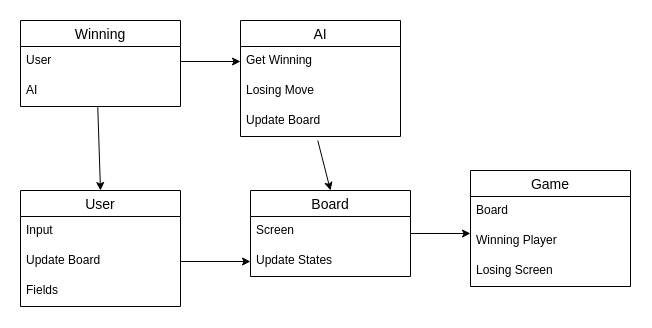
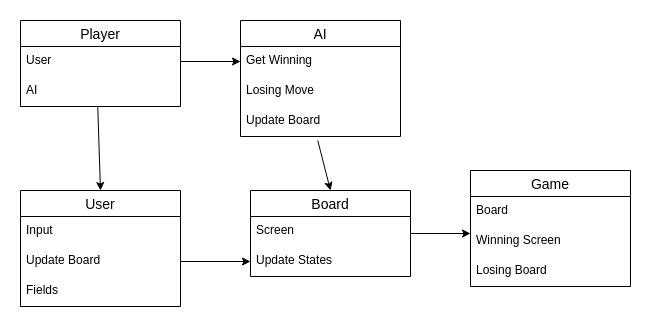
(100, 34) -> (100, 34)
(517, 240) -> (518, 240)
(517, 270) -> (513, 270)
